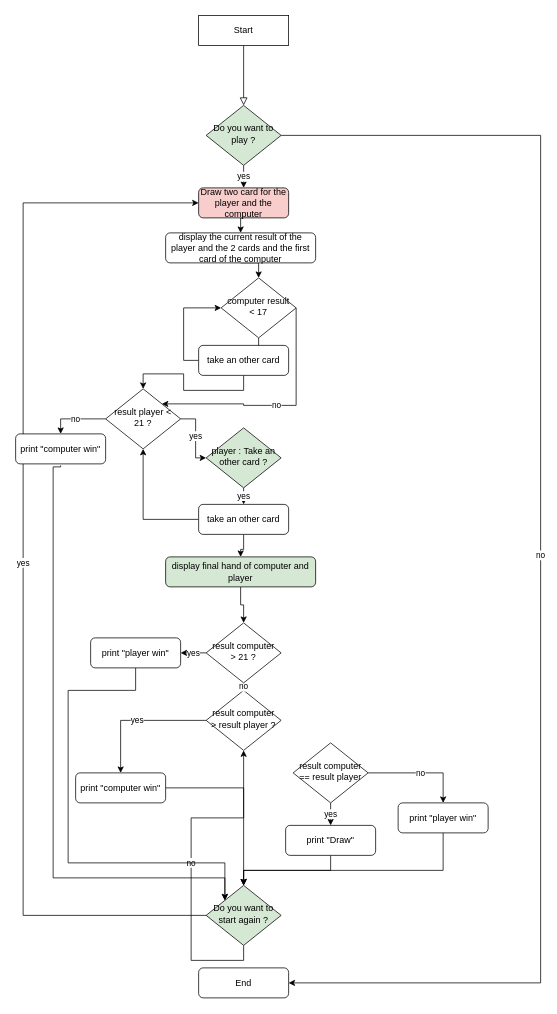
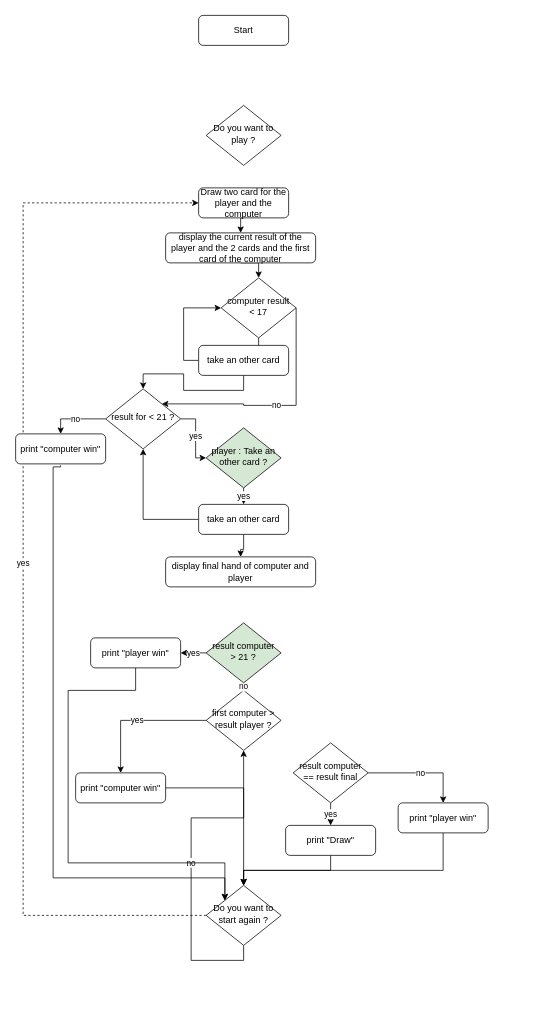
(243, 30) -> (243, 30)
(243, 72) -> none
(243, 135) -> (243, 135)
(243, 174) -> none
(243, 203) -> (243, 203)
(143, 417) -> (143, 417)
(540, 431) -> none
(240, 572) -> (240, 572)
(240, 604) -> none
(243, 653) -> (243, 653)
(243, 719) -> (243, 719)
(330, 771) -> (330, 771)
(23, 832) -> (23, 832)
(243, 915) -> (243, 915)
(243, 983) -> none
